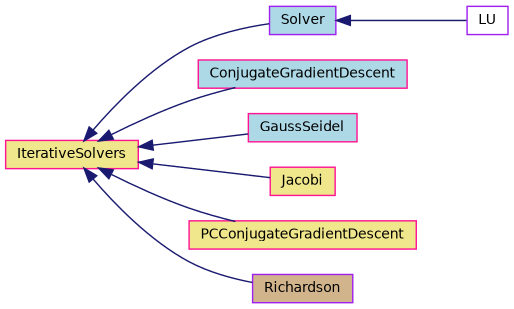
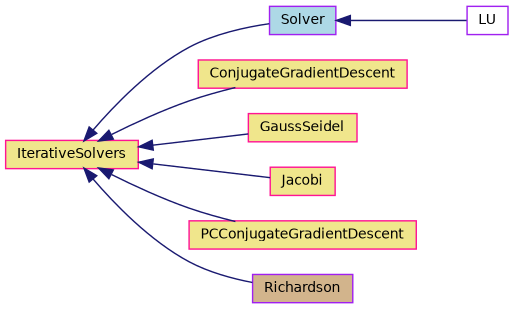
(303, 74) -> (303, 74)
(303, 128) -> (303, 128)
